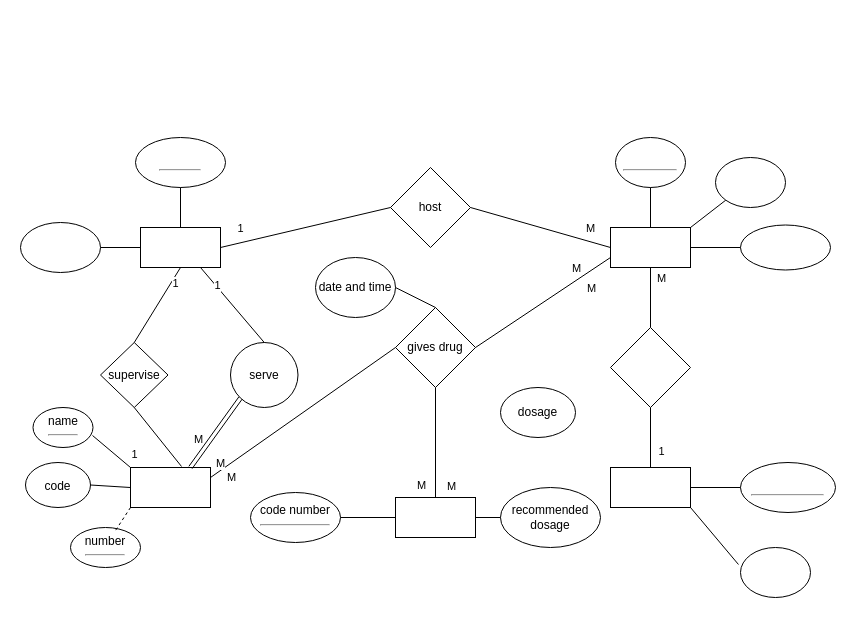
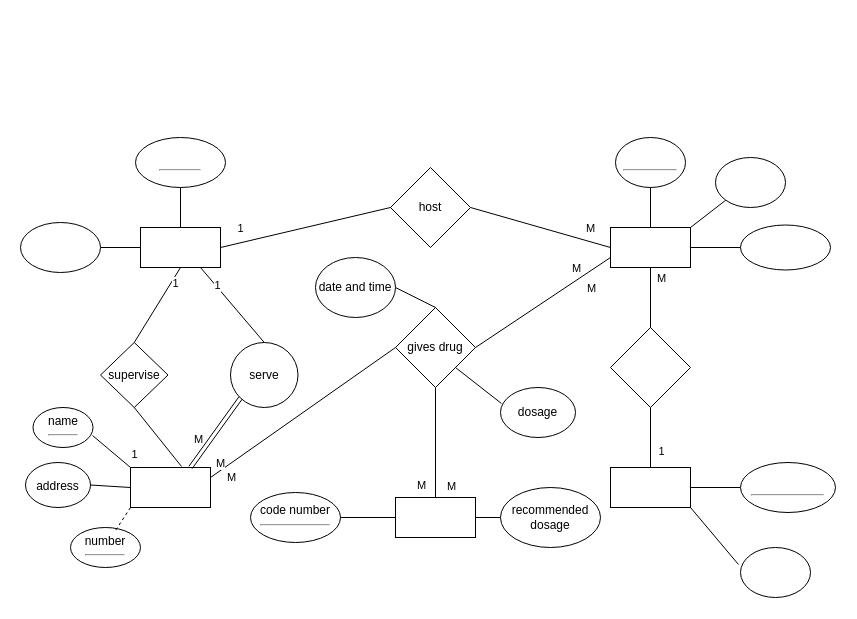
none -> (478, 386)
(58, 486) -> (58, 486)
